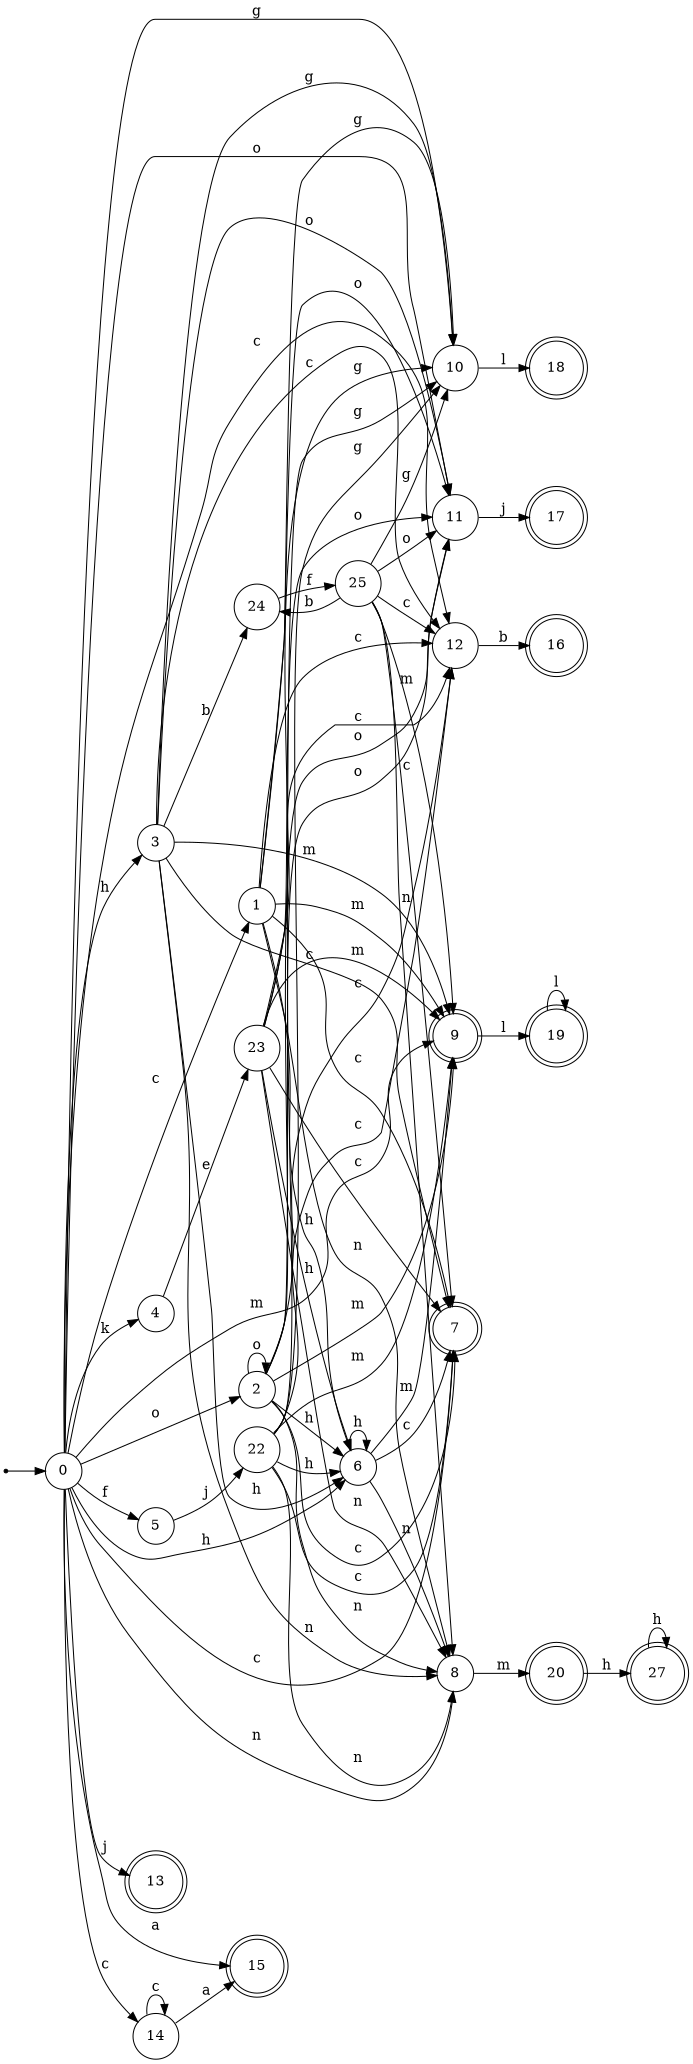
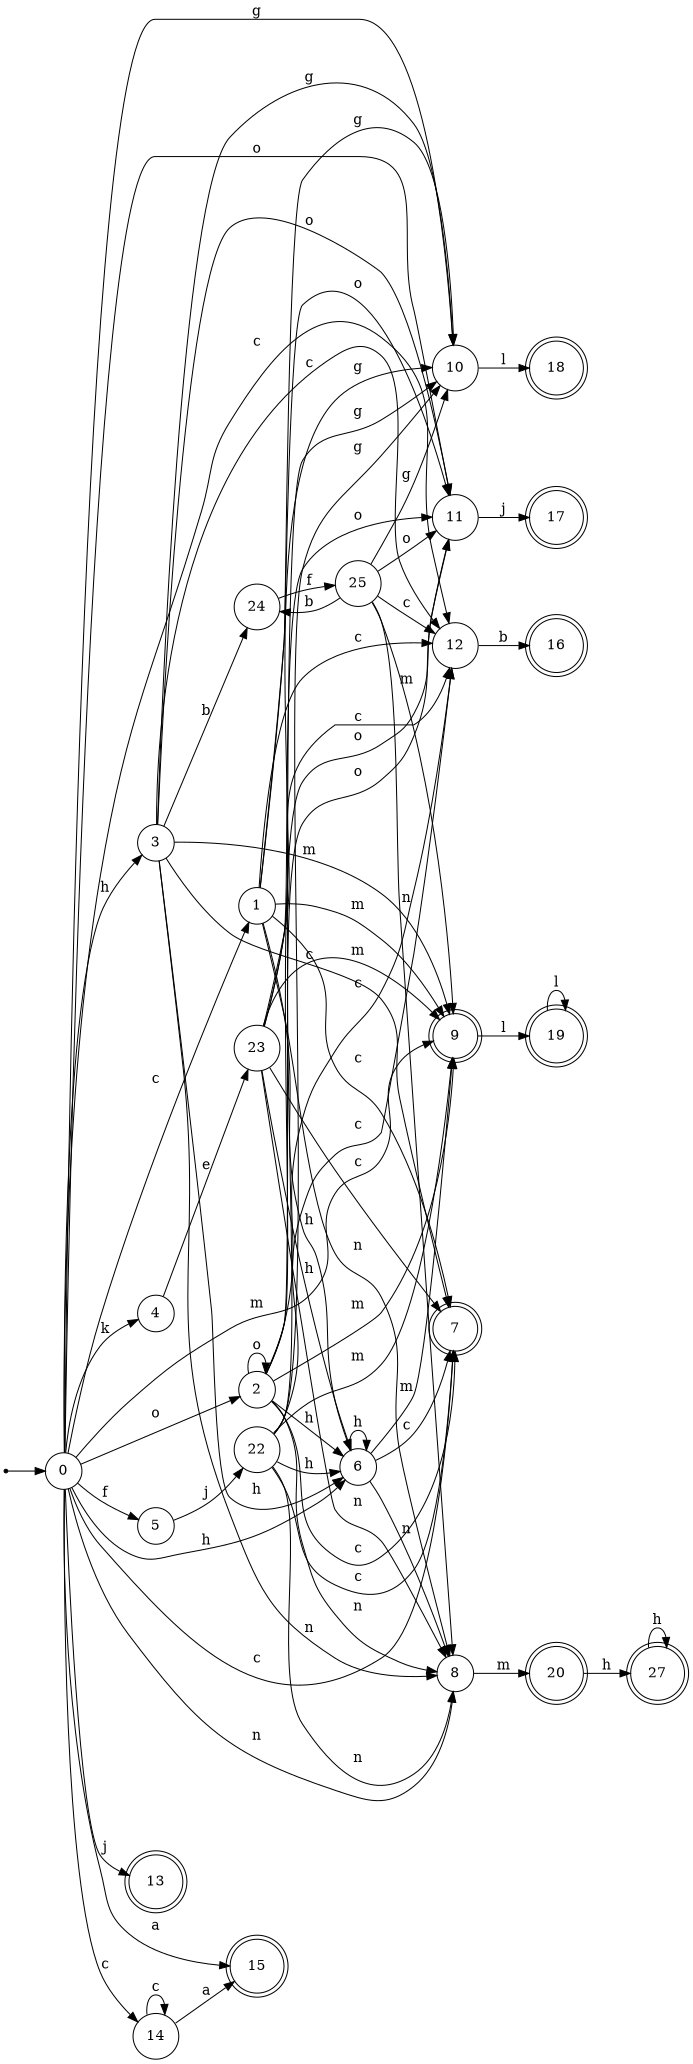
(420, 965) -> none
